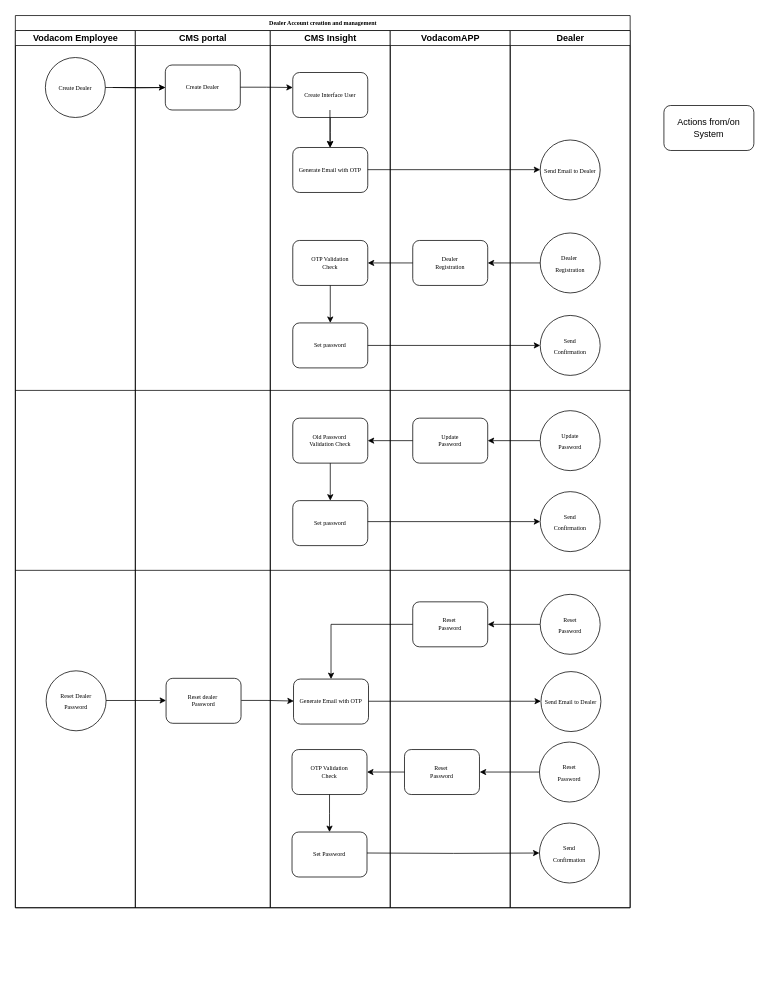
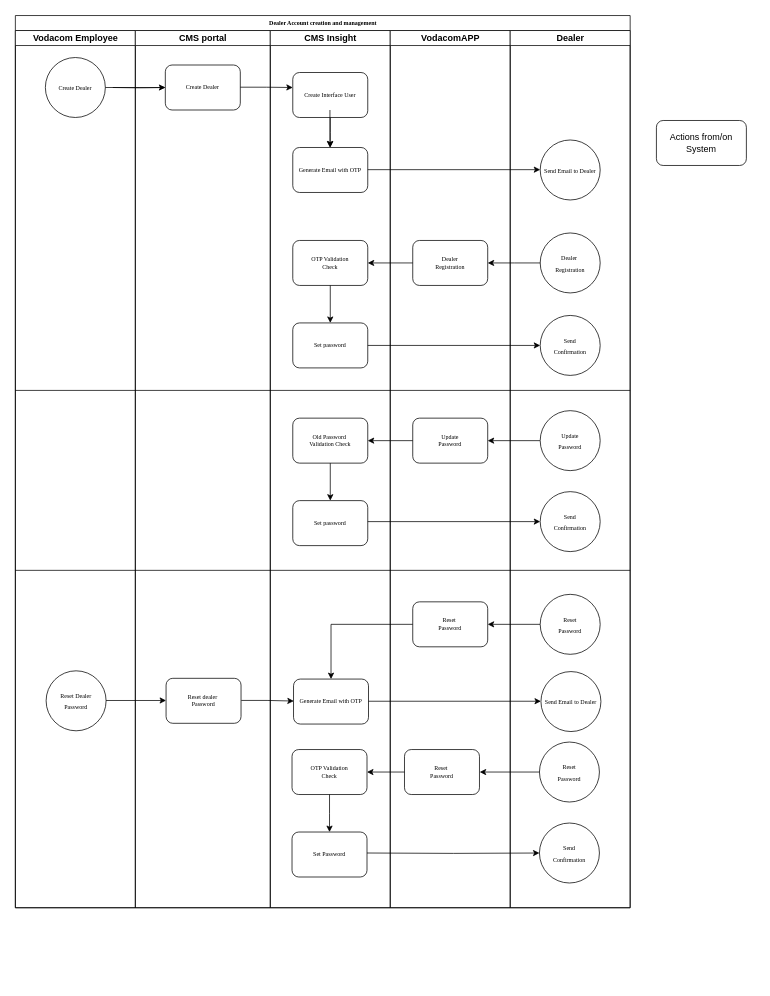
(709, 128) -> (702, 143)
